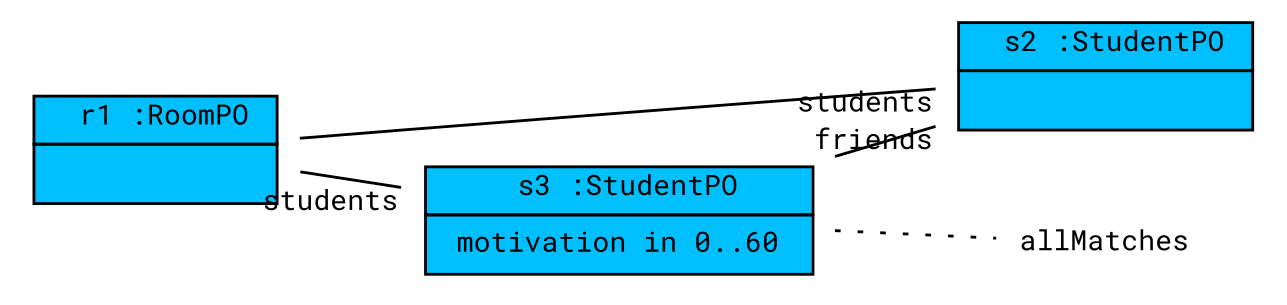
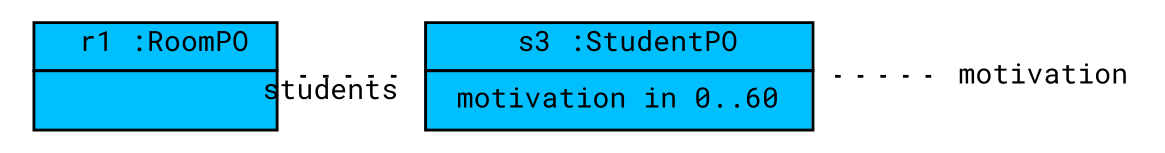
(1106, 76) -> none
(351, 180) -> (351, 76)
(1106, 243) -> (1045, 76)
